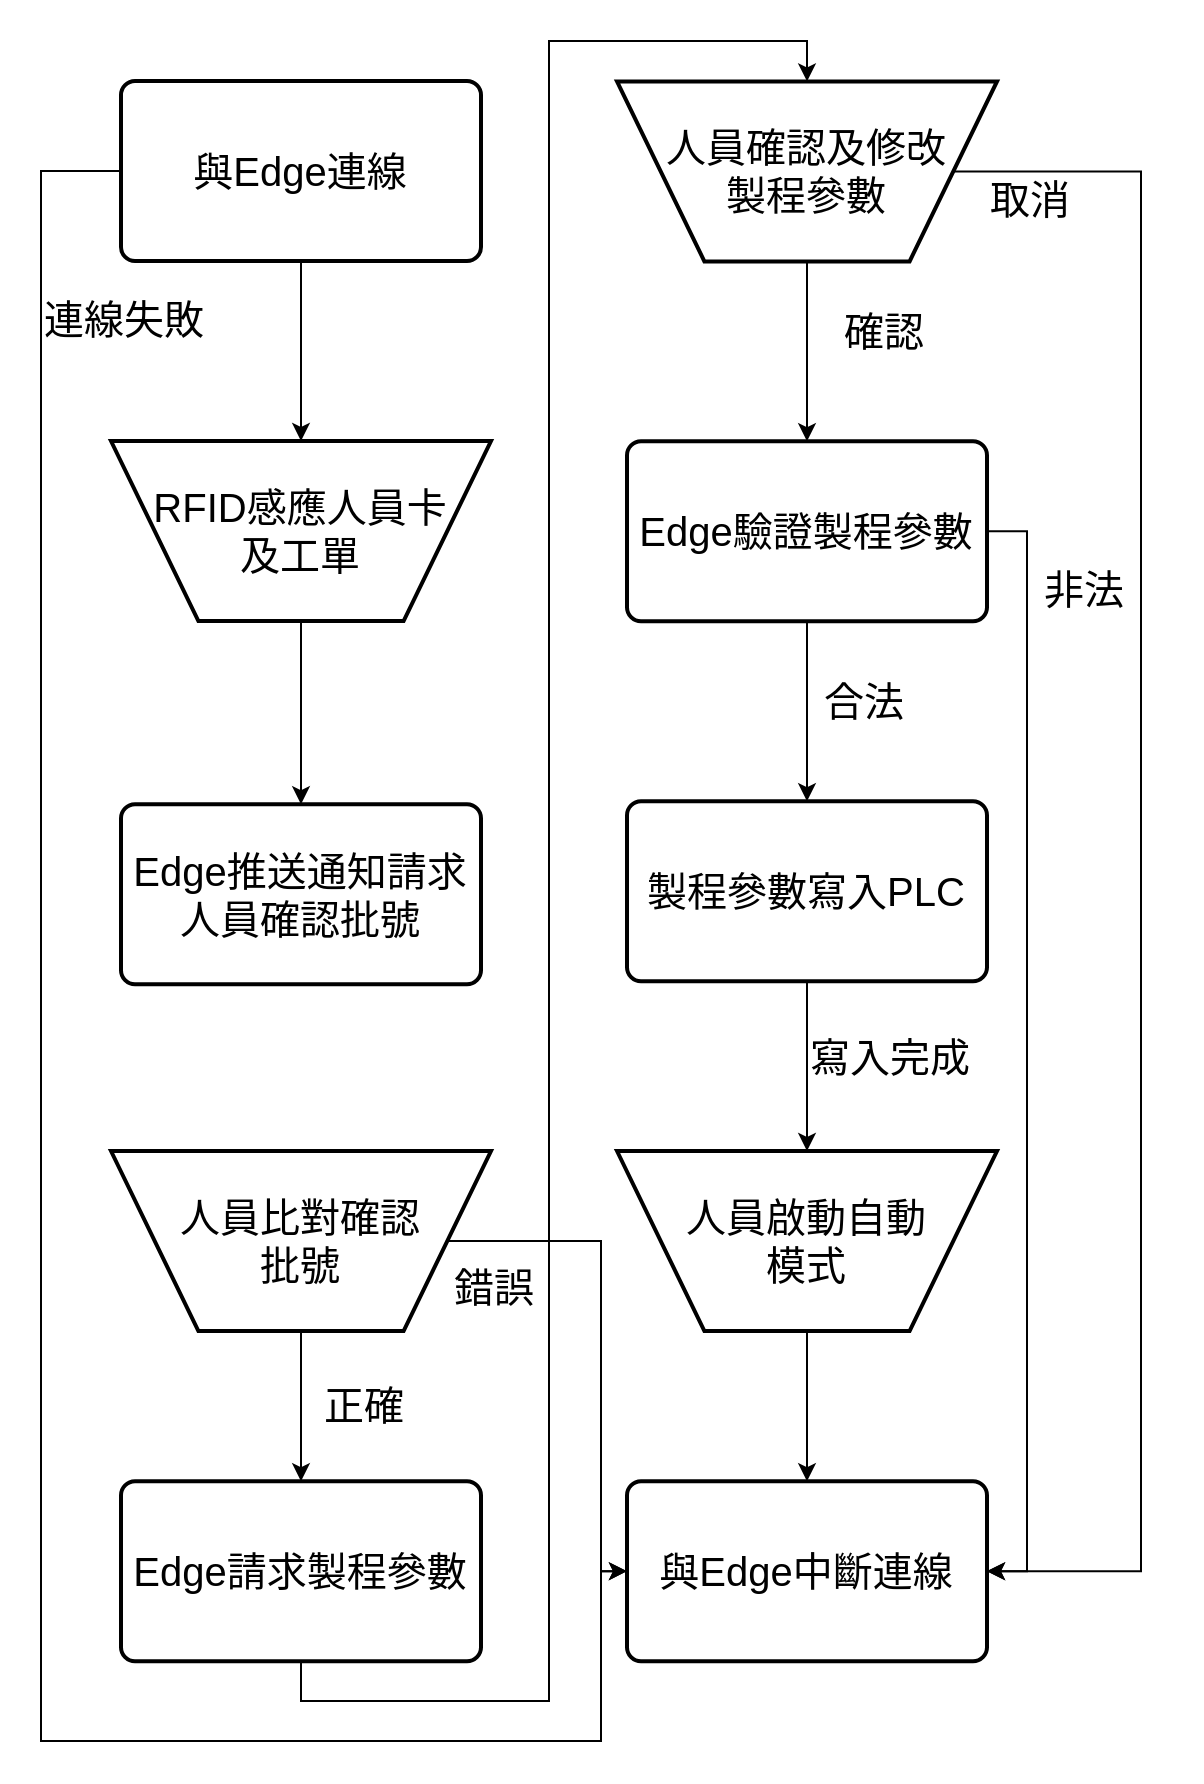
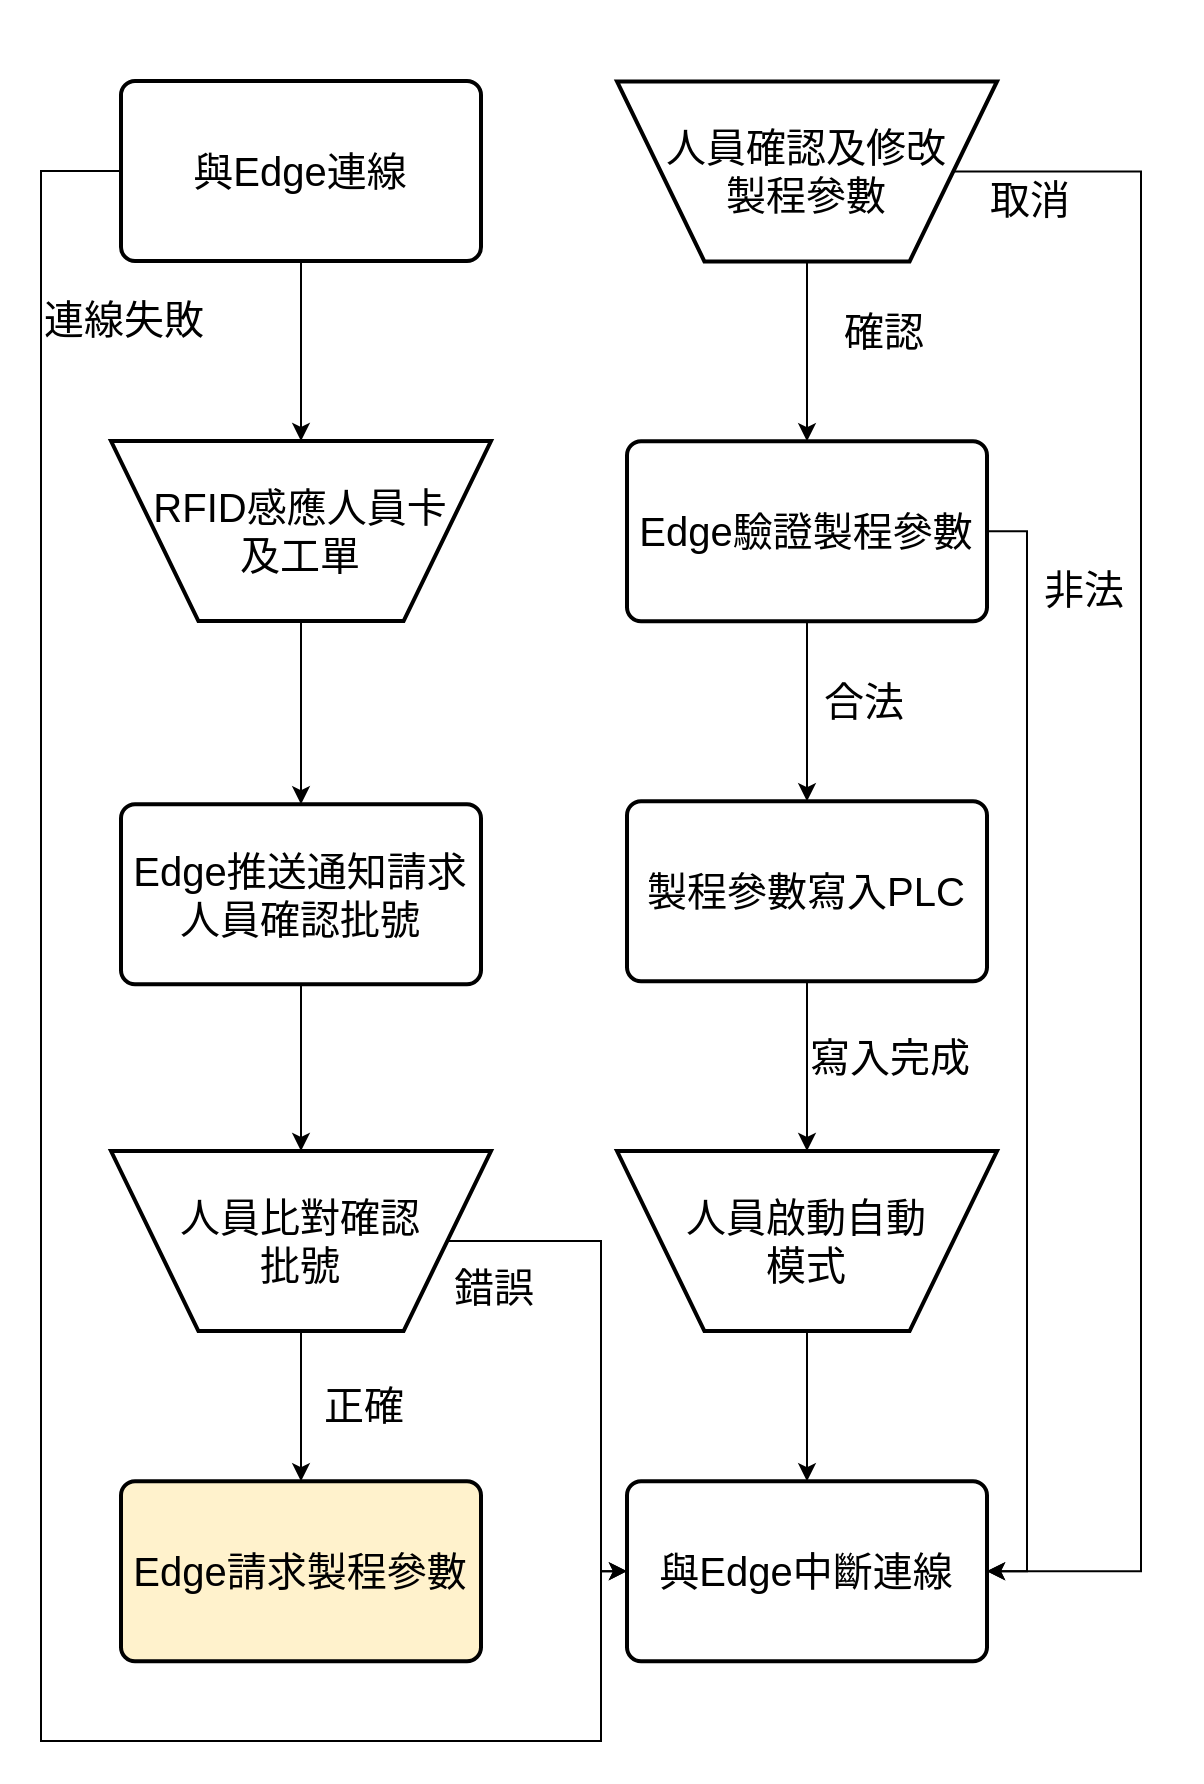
(549, 872) -> none
none -> (301, 1061)
(301, 1571) -> (301, 1571)
